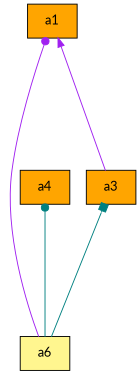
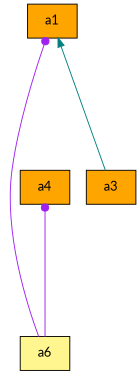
(83, 109) -> (83, 109)
(45, 274) -> (45, 274)
(76, 275) -> none
